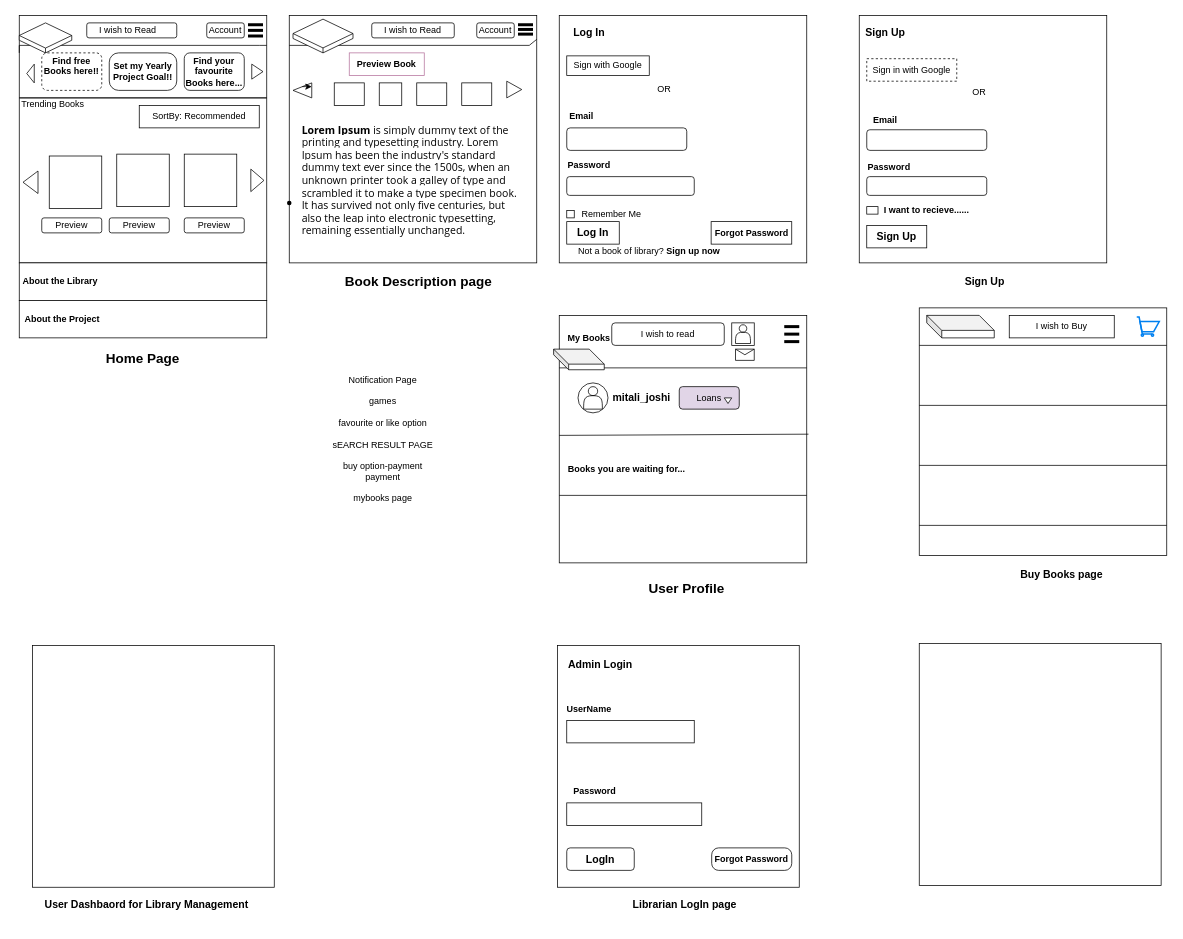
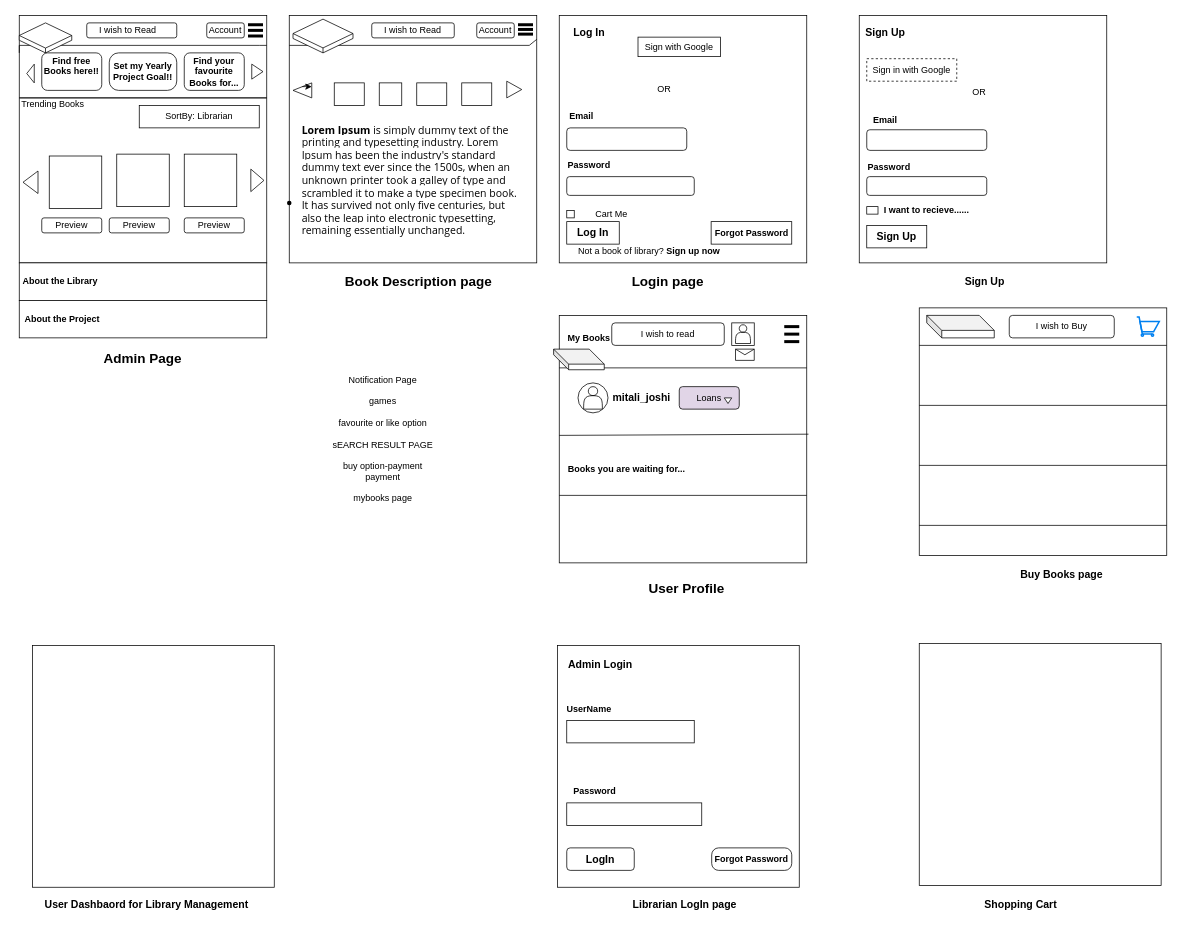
(387, 64) -> none
(608, 66) -> (679, 47)
(72, 72) -> (72, 72)
(214, 72) -> (214, 72)
(199, 117) -> (199, 117)
(612, 214) -> (612, 214)
none -> (668, 282)
(1062, 327) -> (1062, 327)
(143, 359) -> (143, 359)
none -> (1020, 904)
